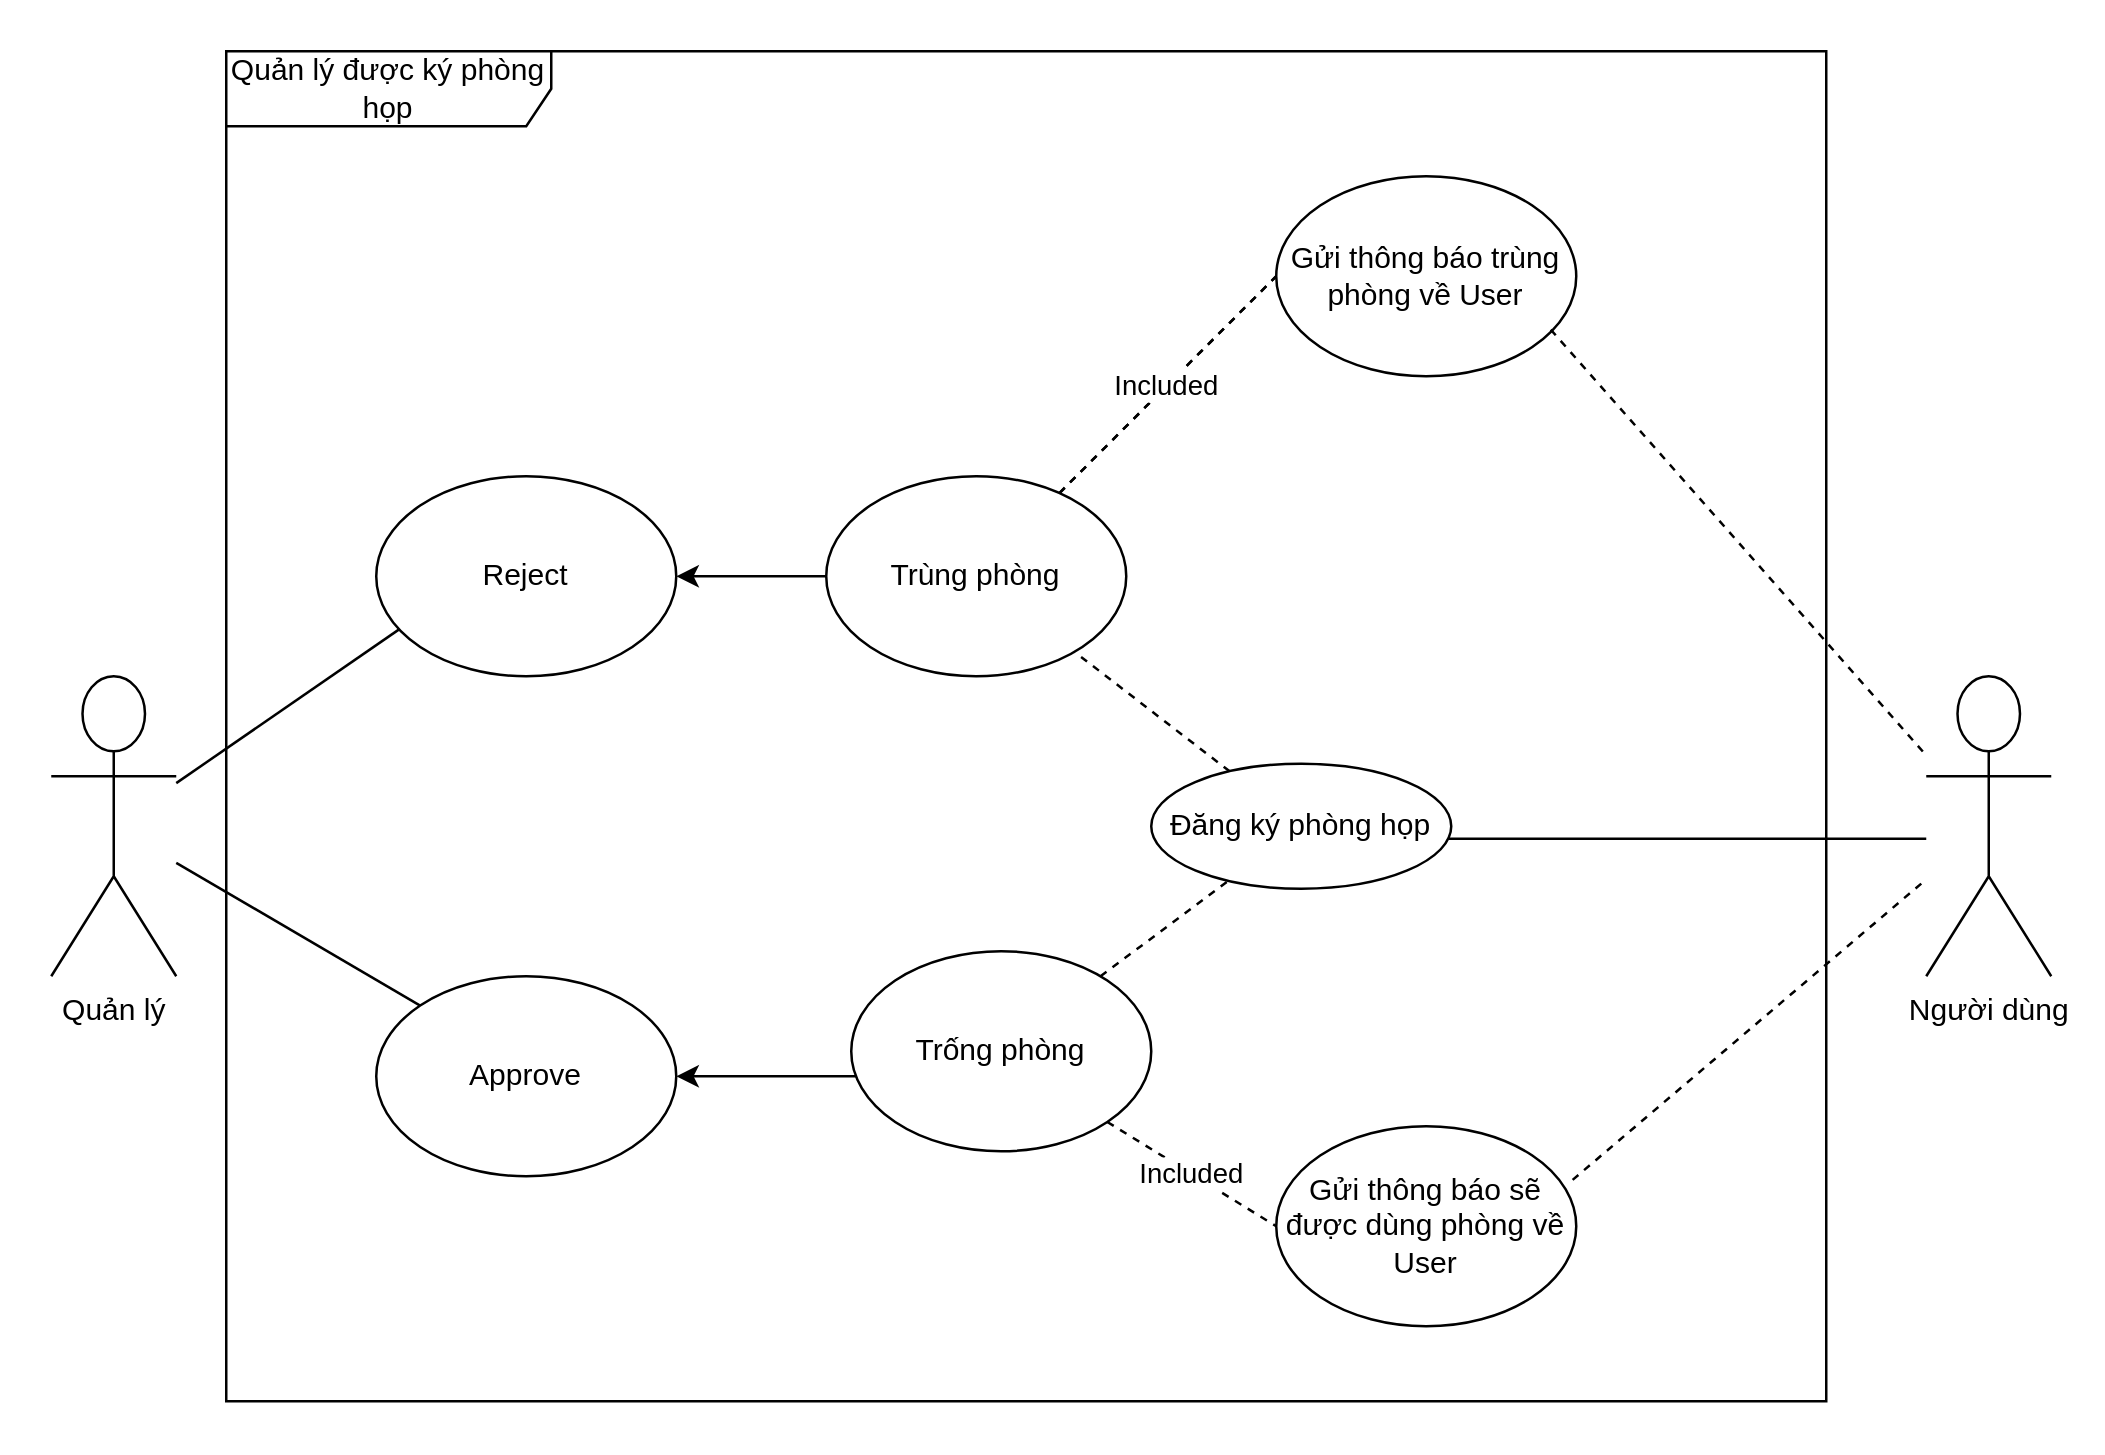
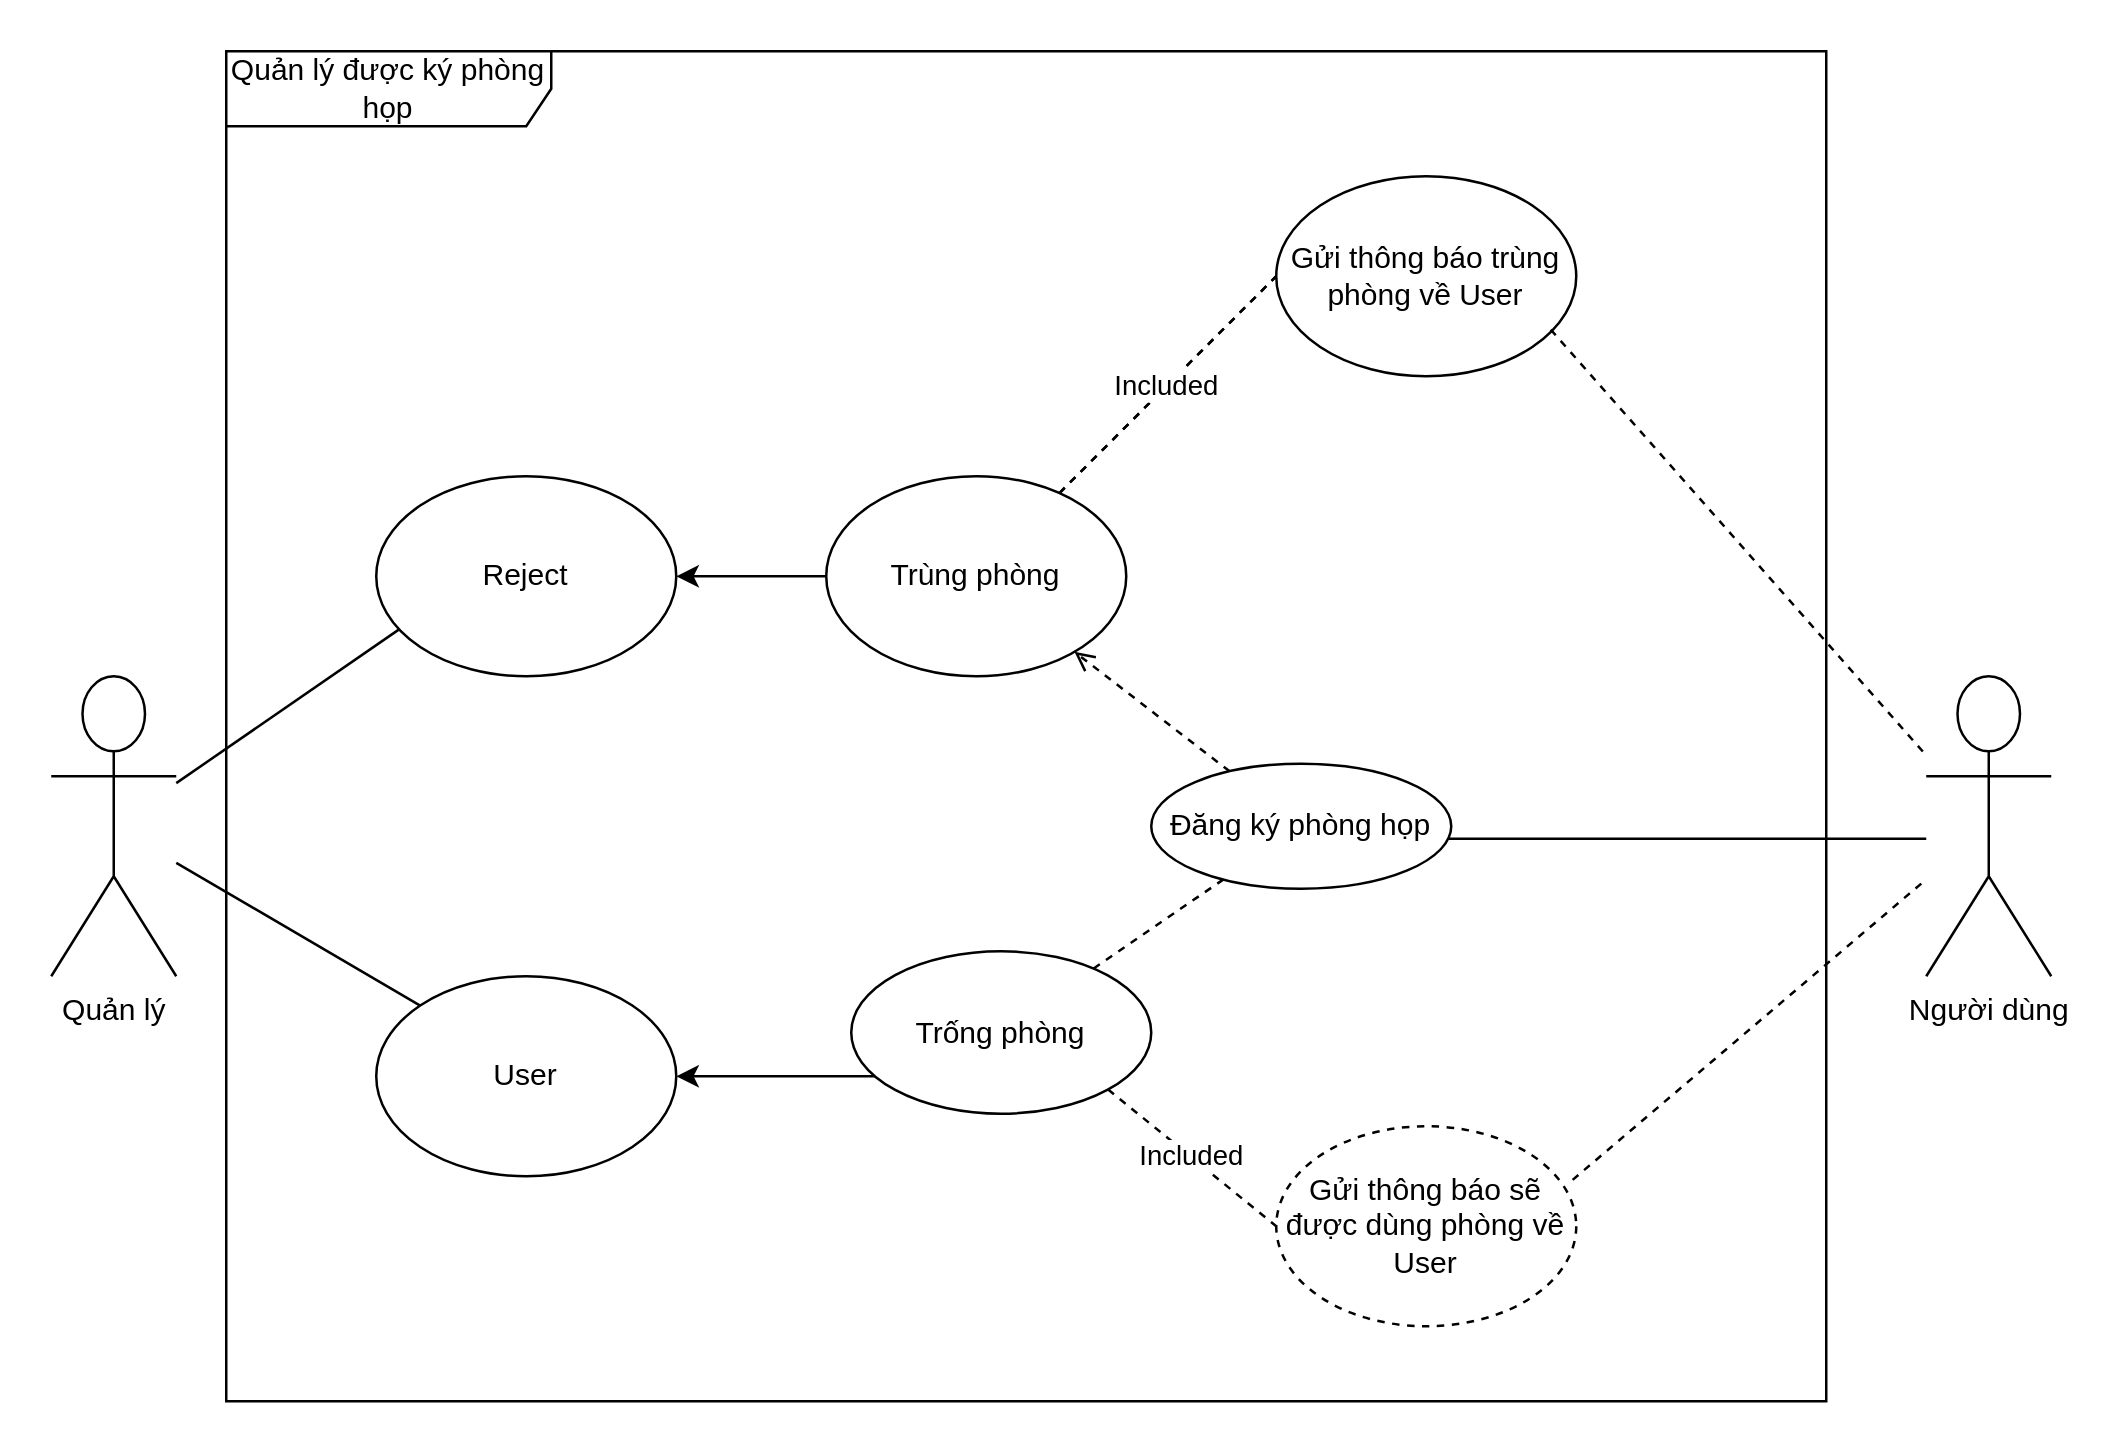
(1079, 656) -> (1081, 657)
(1001, 1051) -> (1001, 1033)
(526, 1076) -> (526, 1076)
(1426, 1226) -> (1426, 1226)
